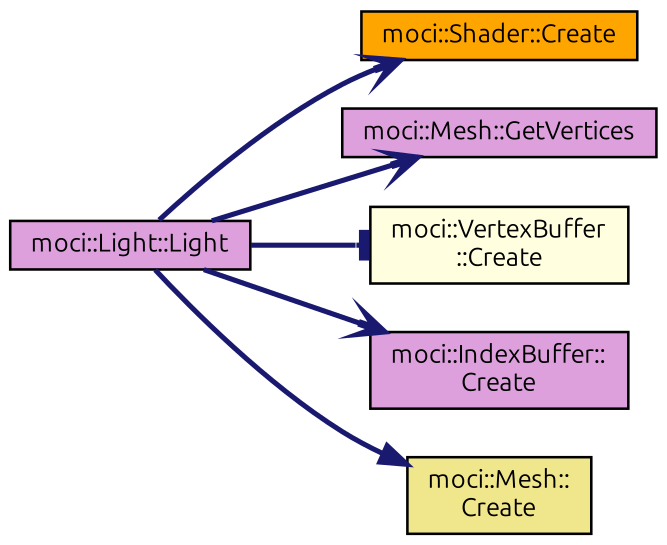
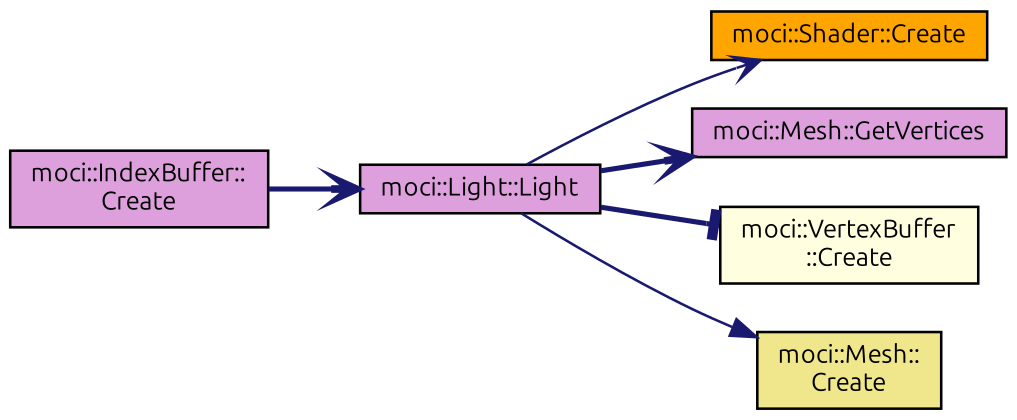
(262, 135) -> (629, 112)
(282, 297) -> (301, 189)
(261, 372) -> (625, 274)
